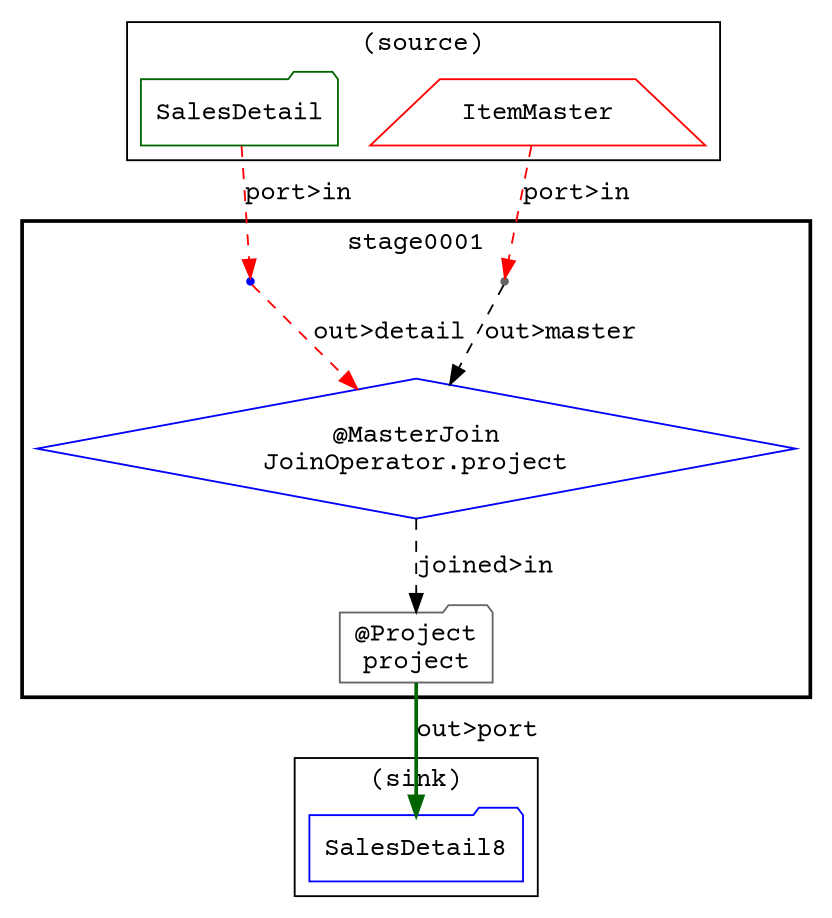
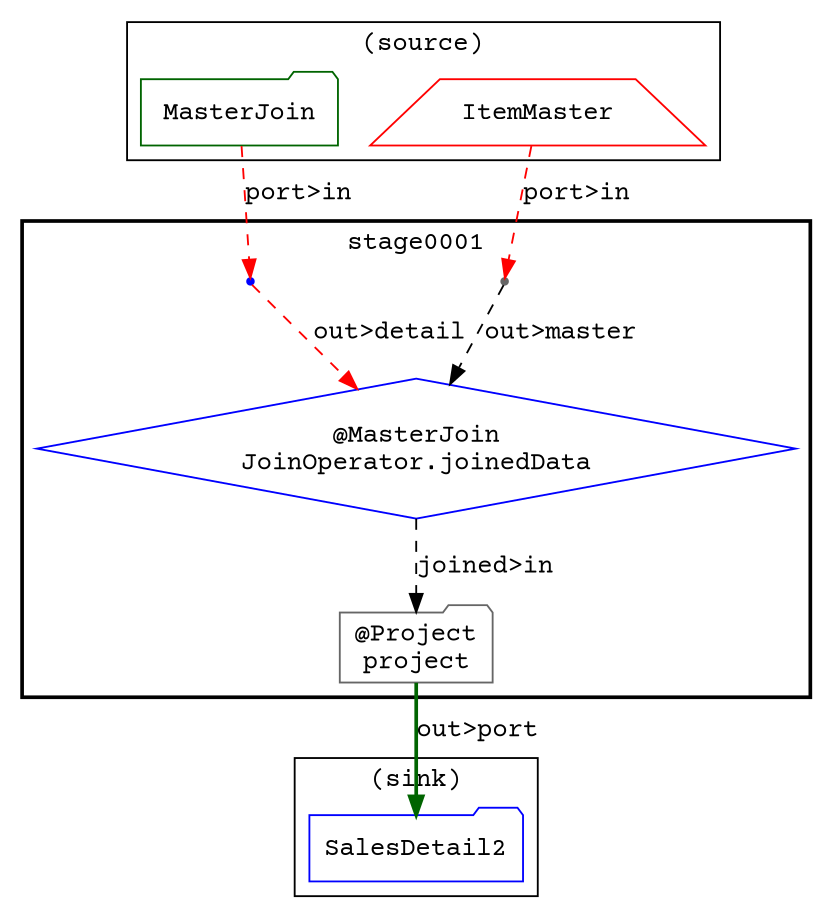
(239, 112) -> (239, 112)
(416, 449) -> (416, 449)
(416, 848) -> (416, 848)
